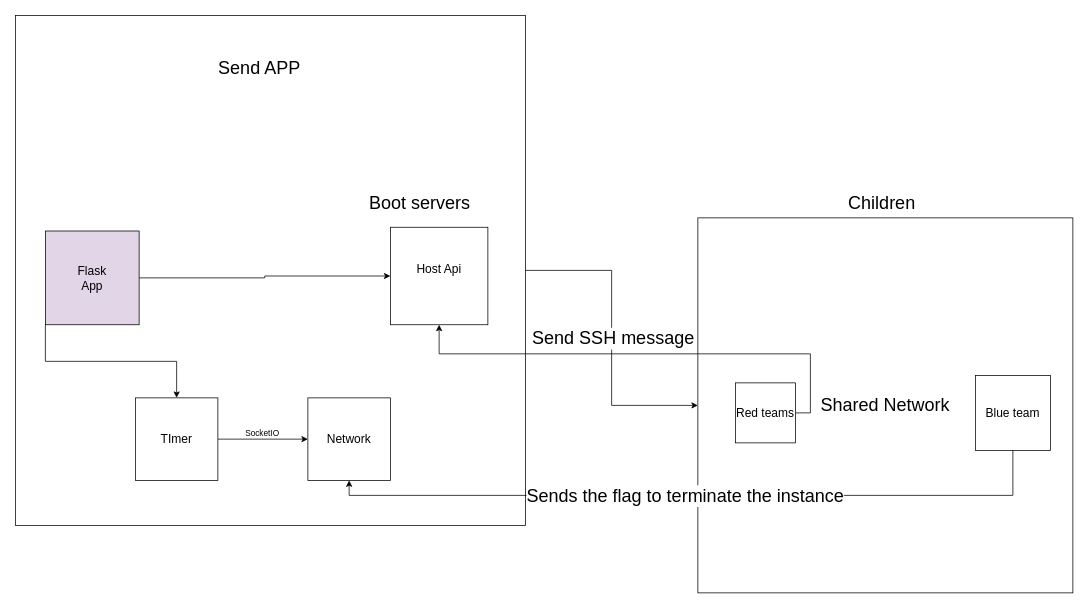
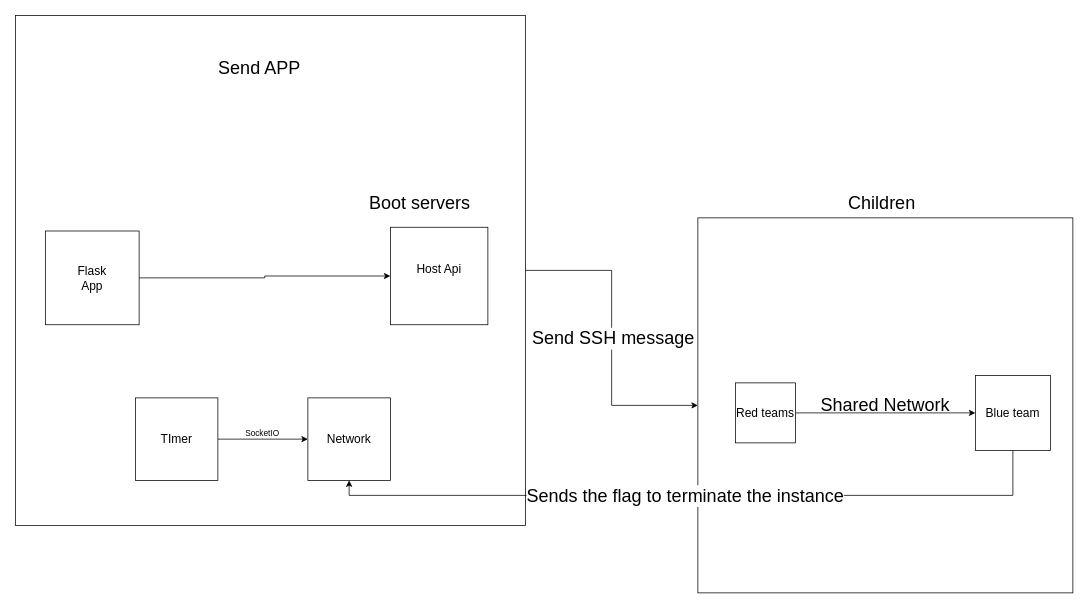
(92, 278) -> (92, 278)
(108, 361) -> none
(810, 384) -> (810, 413)
